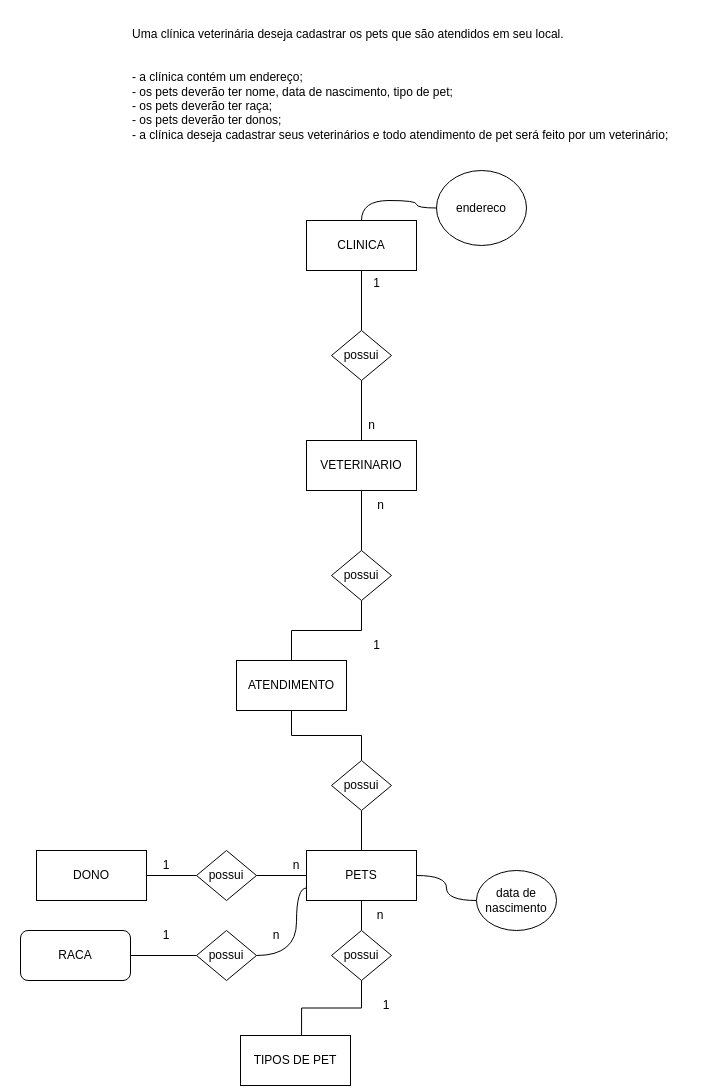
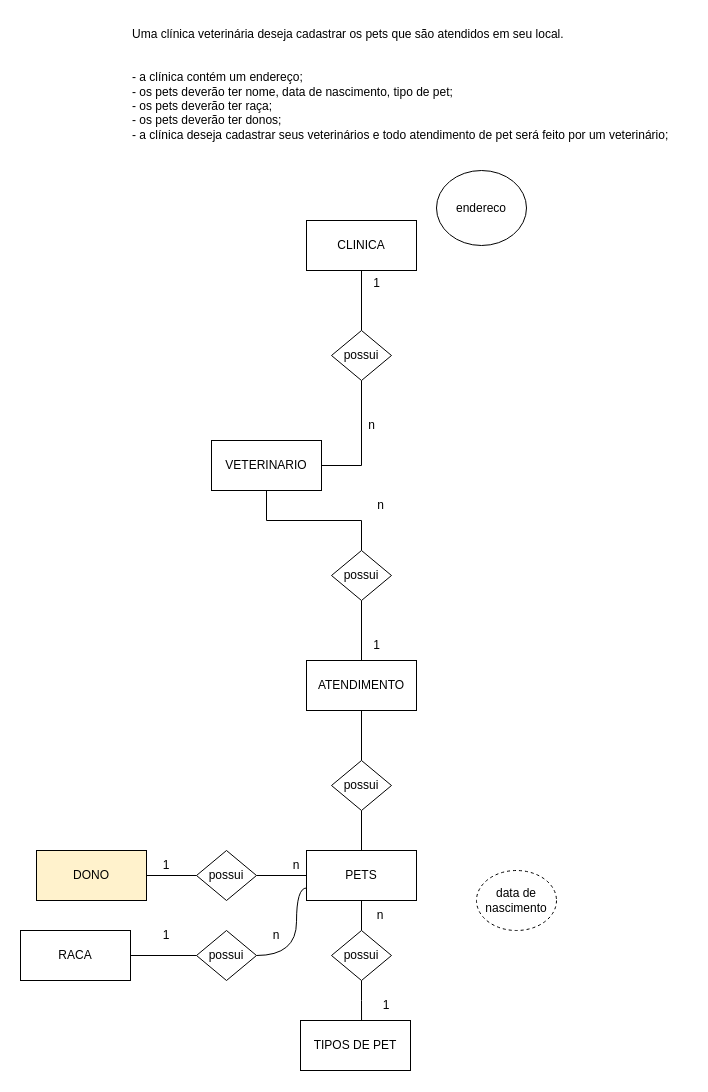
(394, 201) -> none
(362, 466) -> (267, 466)
(292, 686) -> (362, 686)
(92, 876) -> (92, 876)
(447, 888) -> none
(517, 901) -> (517, 901)
(76, 956) -> (76, 956)
(296, 1061) -> (356, 1046)
